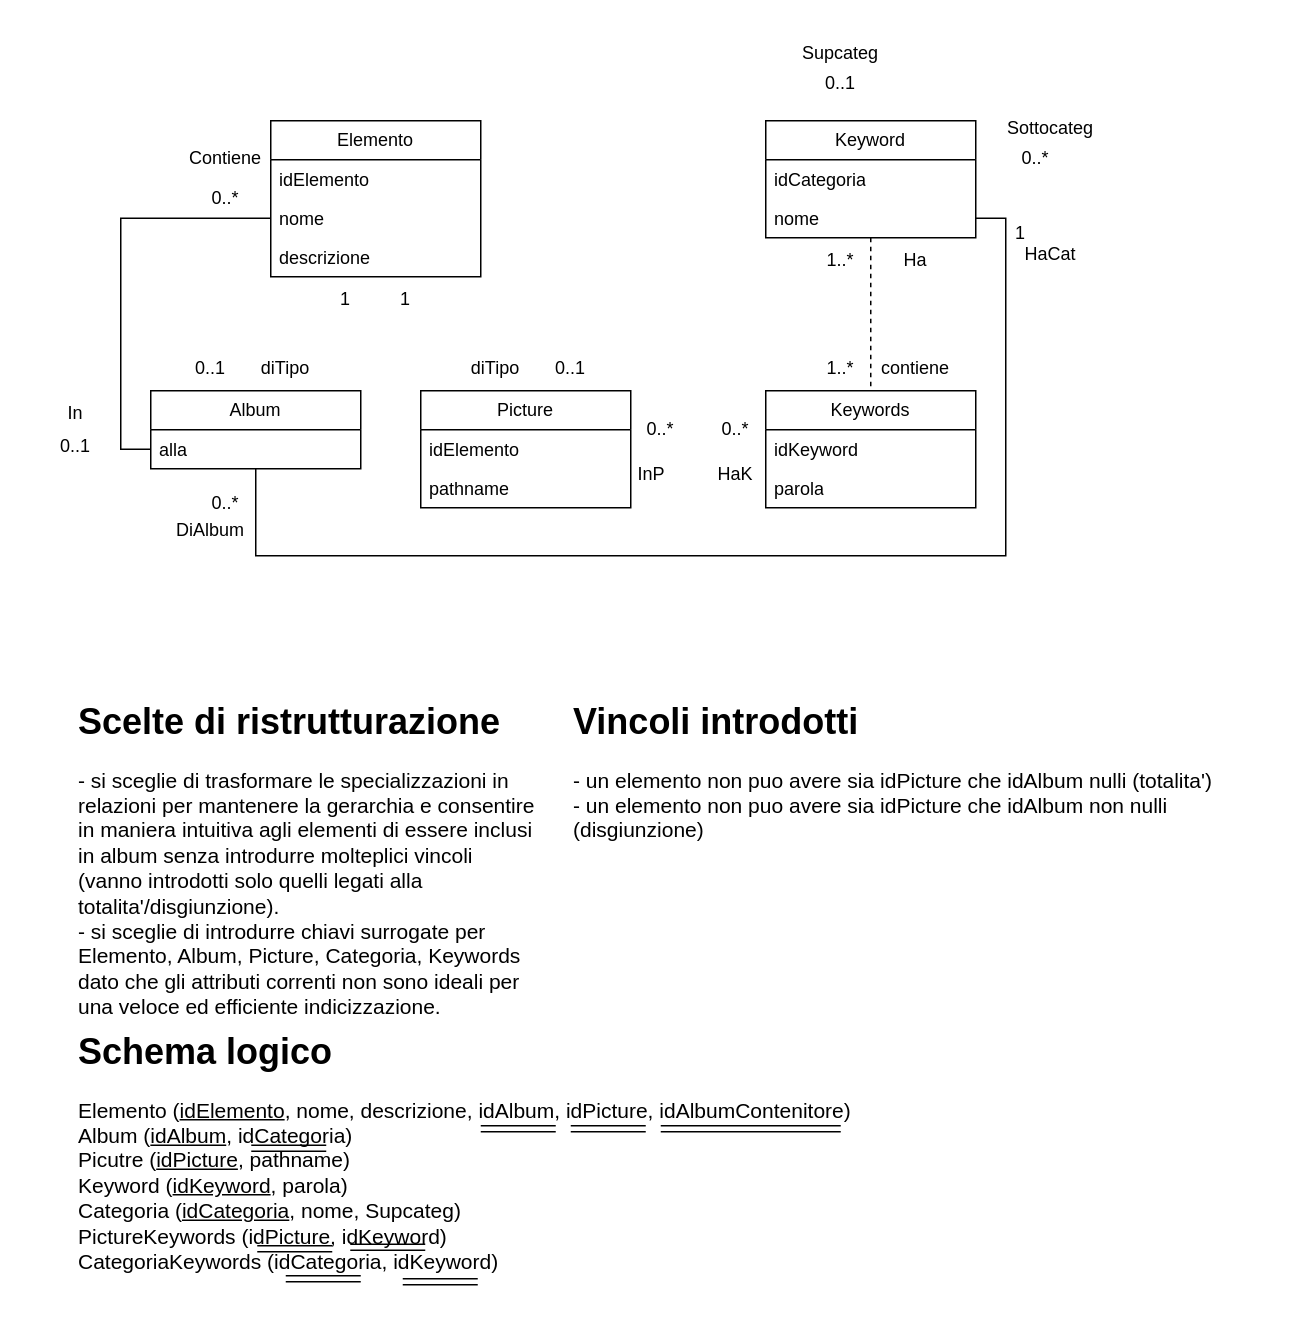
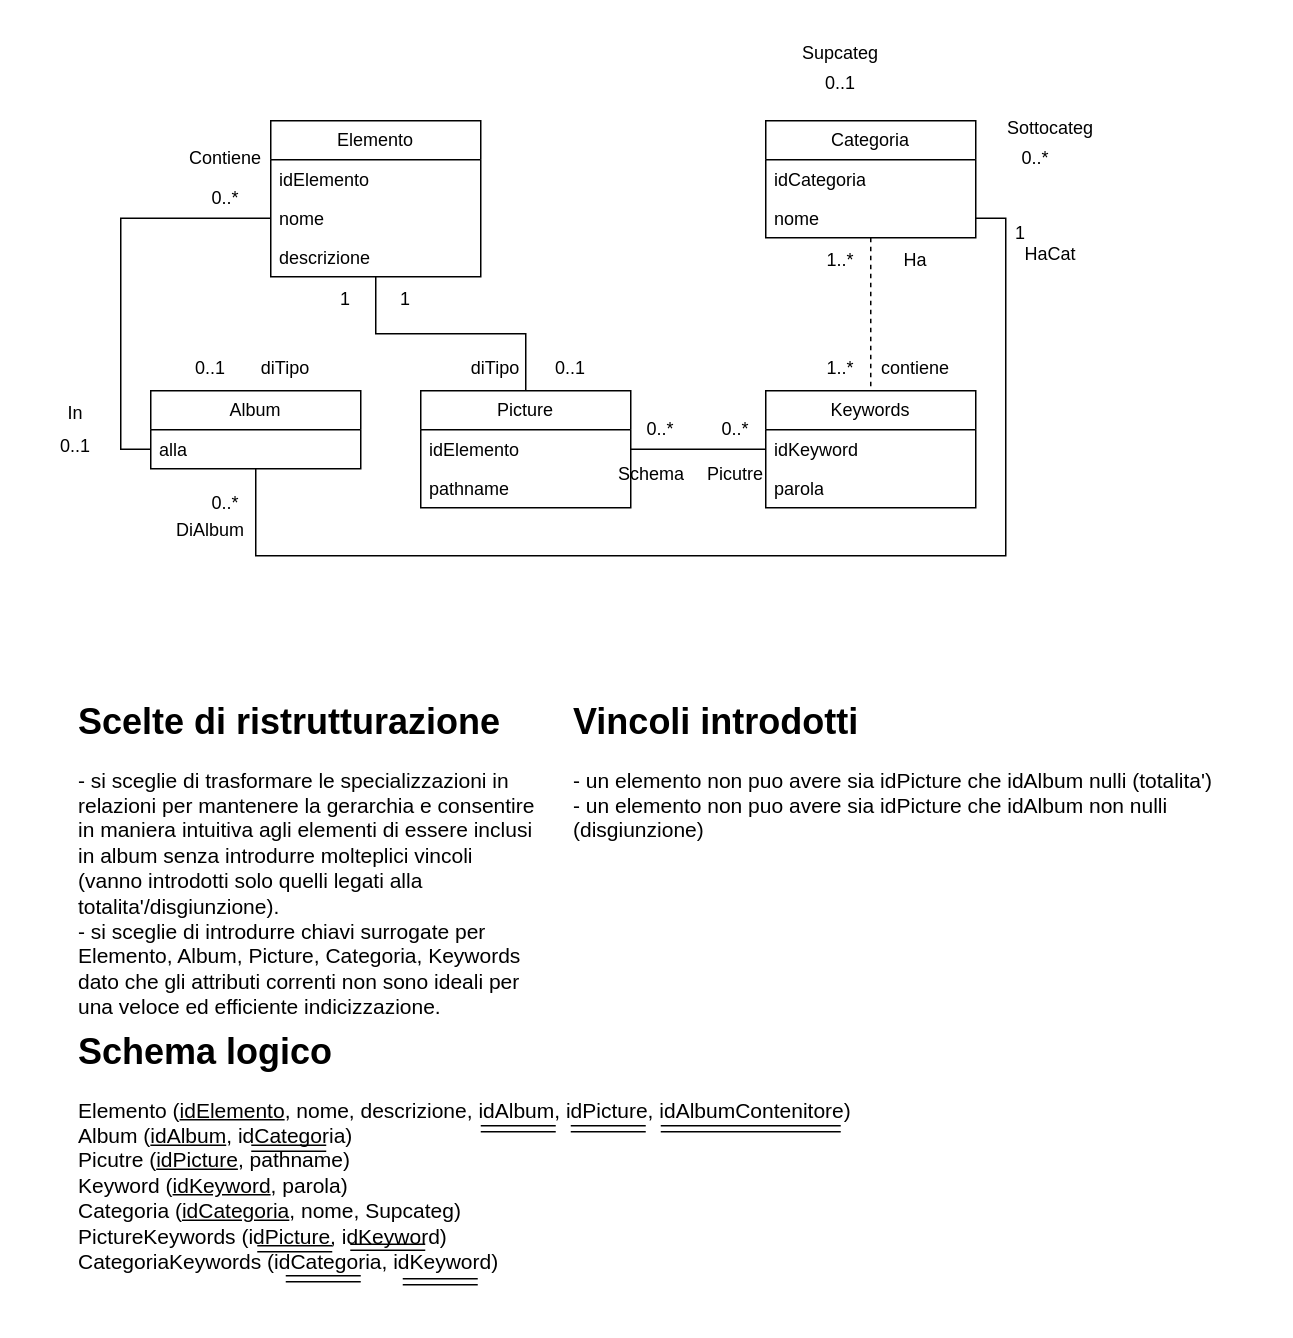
(871, 140) -> (871, 140)
none -> (449, 334)
none -> (698, 449)
(652, 475) -> (652, 475)
(736, 475) -> (736, 475)
